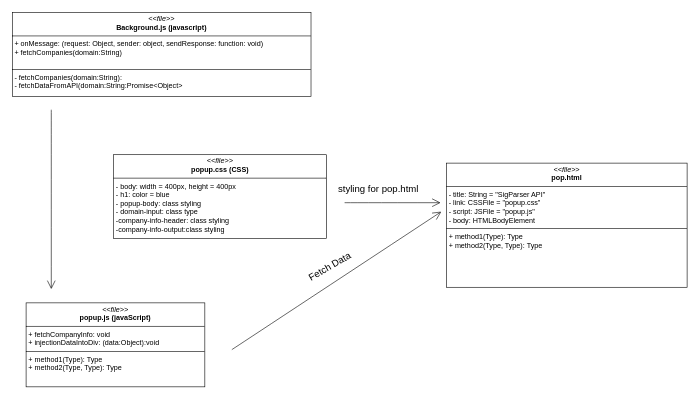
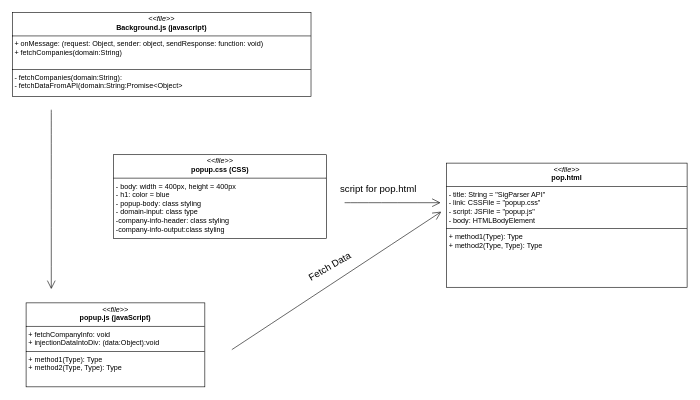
(379, 189) -> (379, 189)
